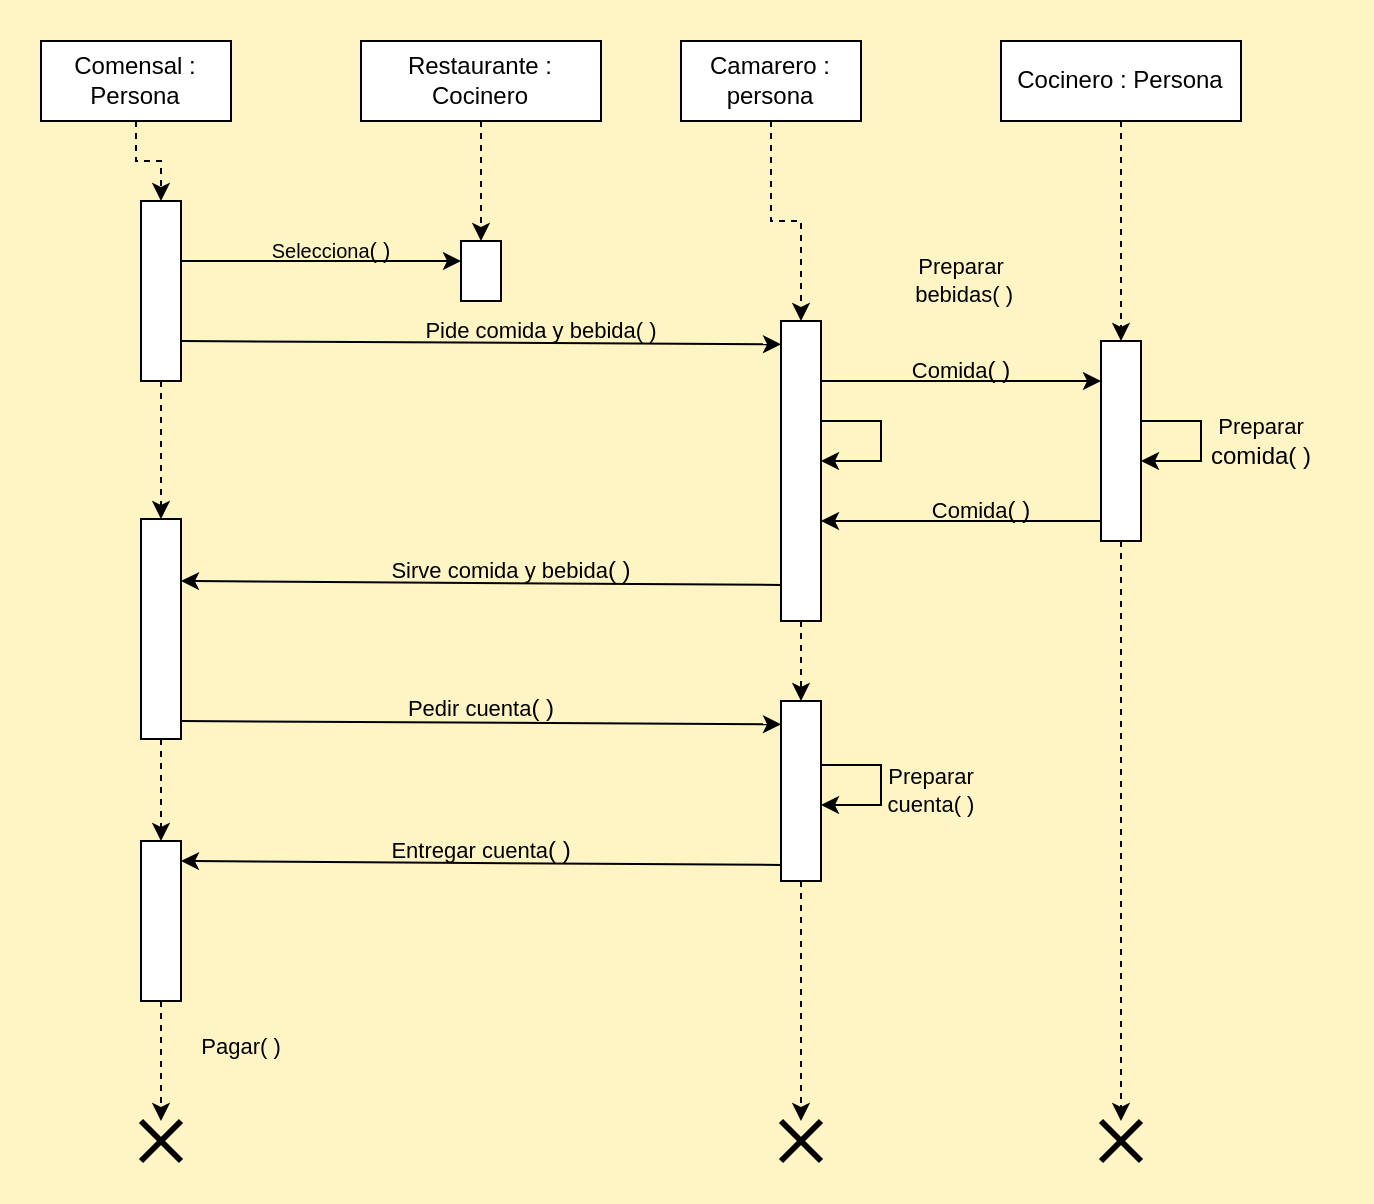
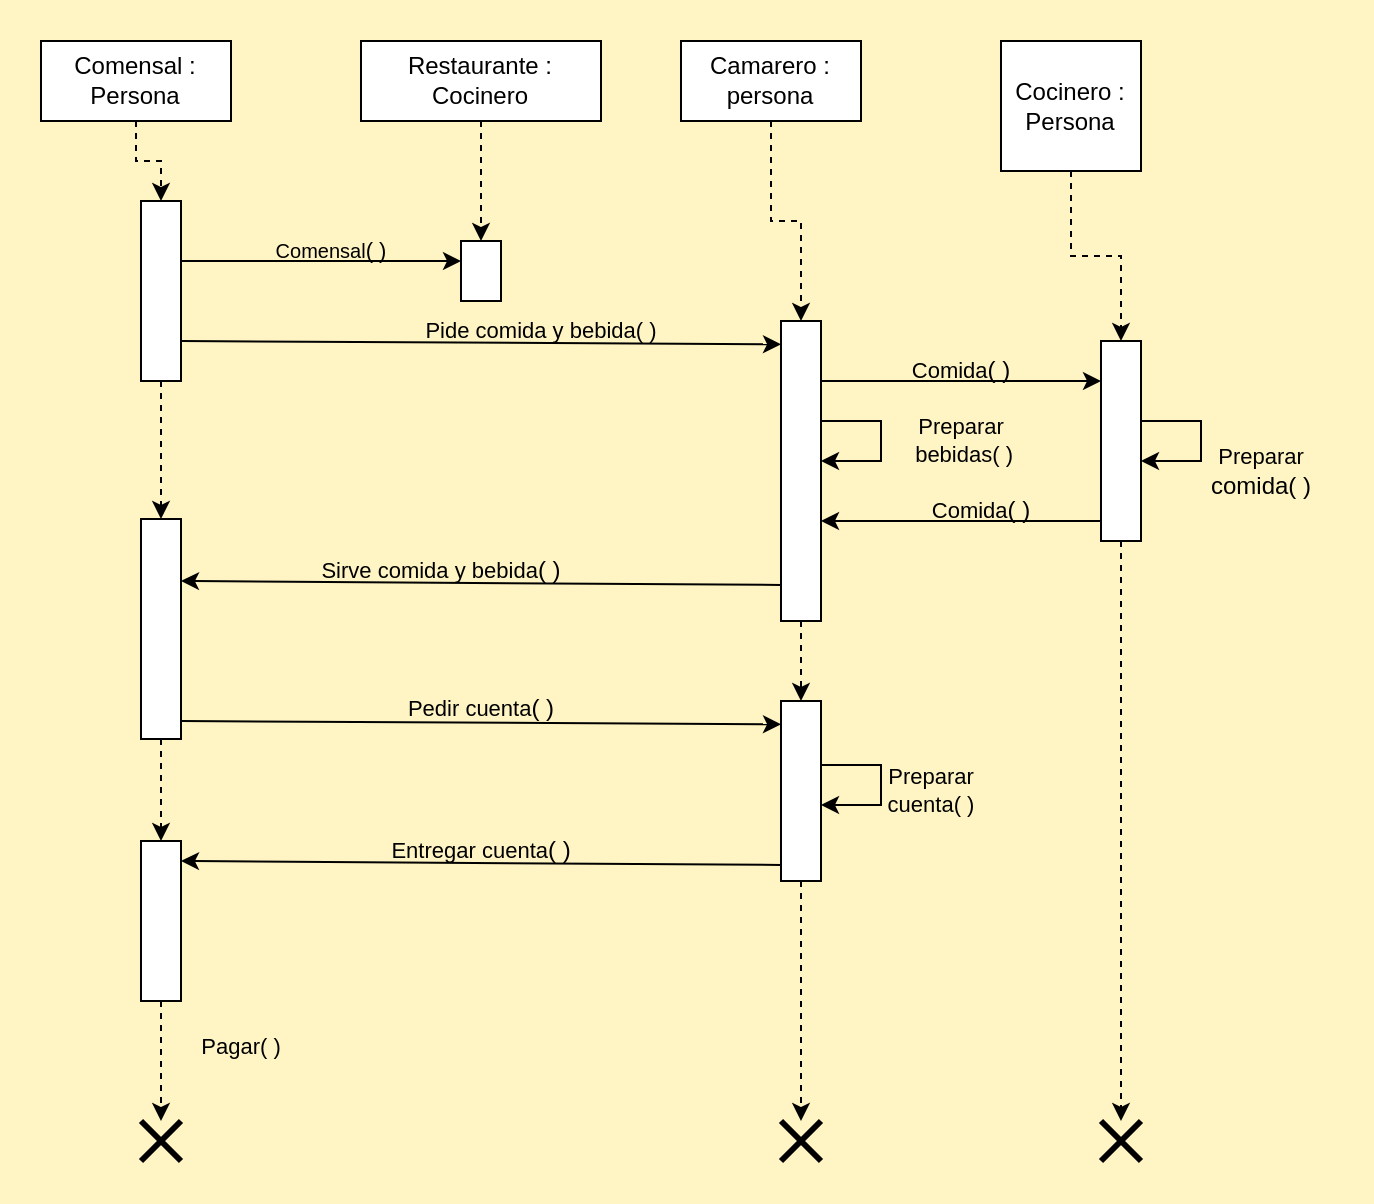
(1121, 81) -> (1071, 106)
(332, 251) -> (332, 251)
(961, 281) -> (961, 441)
(1261, 441) -> (1261, 471)
(511, 571) -> (441, 571)
